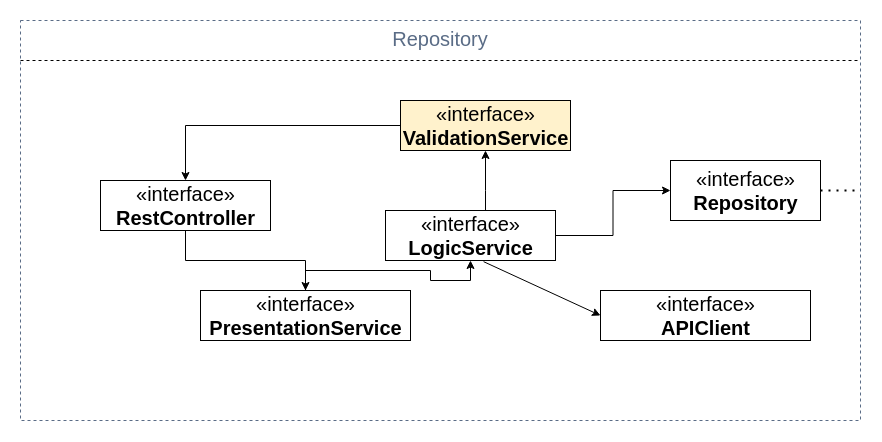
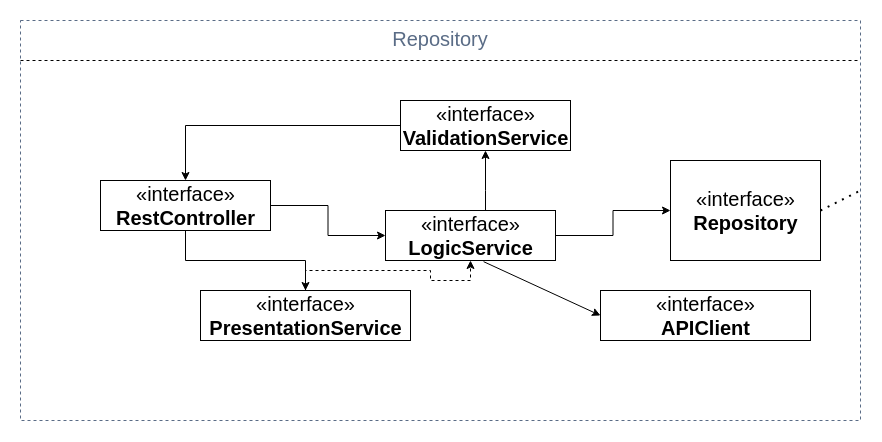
(486, 126) -> (486, 126)
(746, 191) -> (746, 211)
none -> (328, 218)
(401, 271) -> (401, 271)
